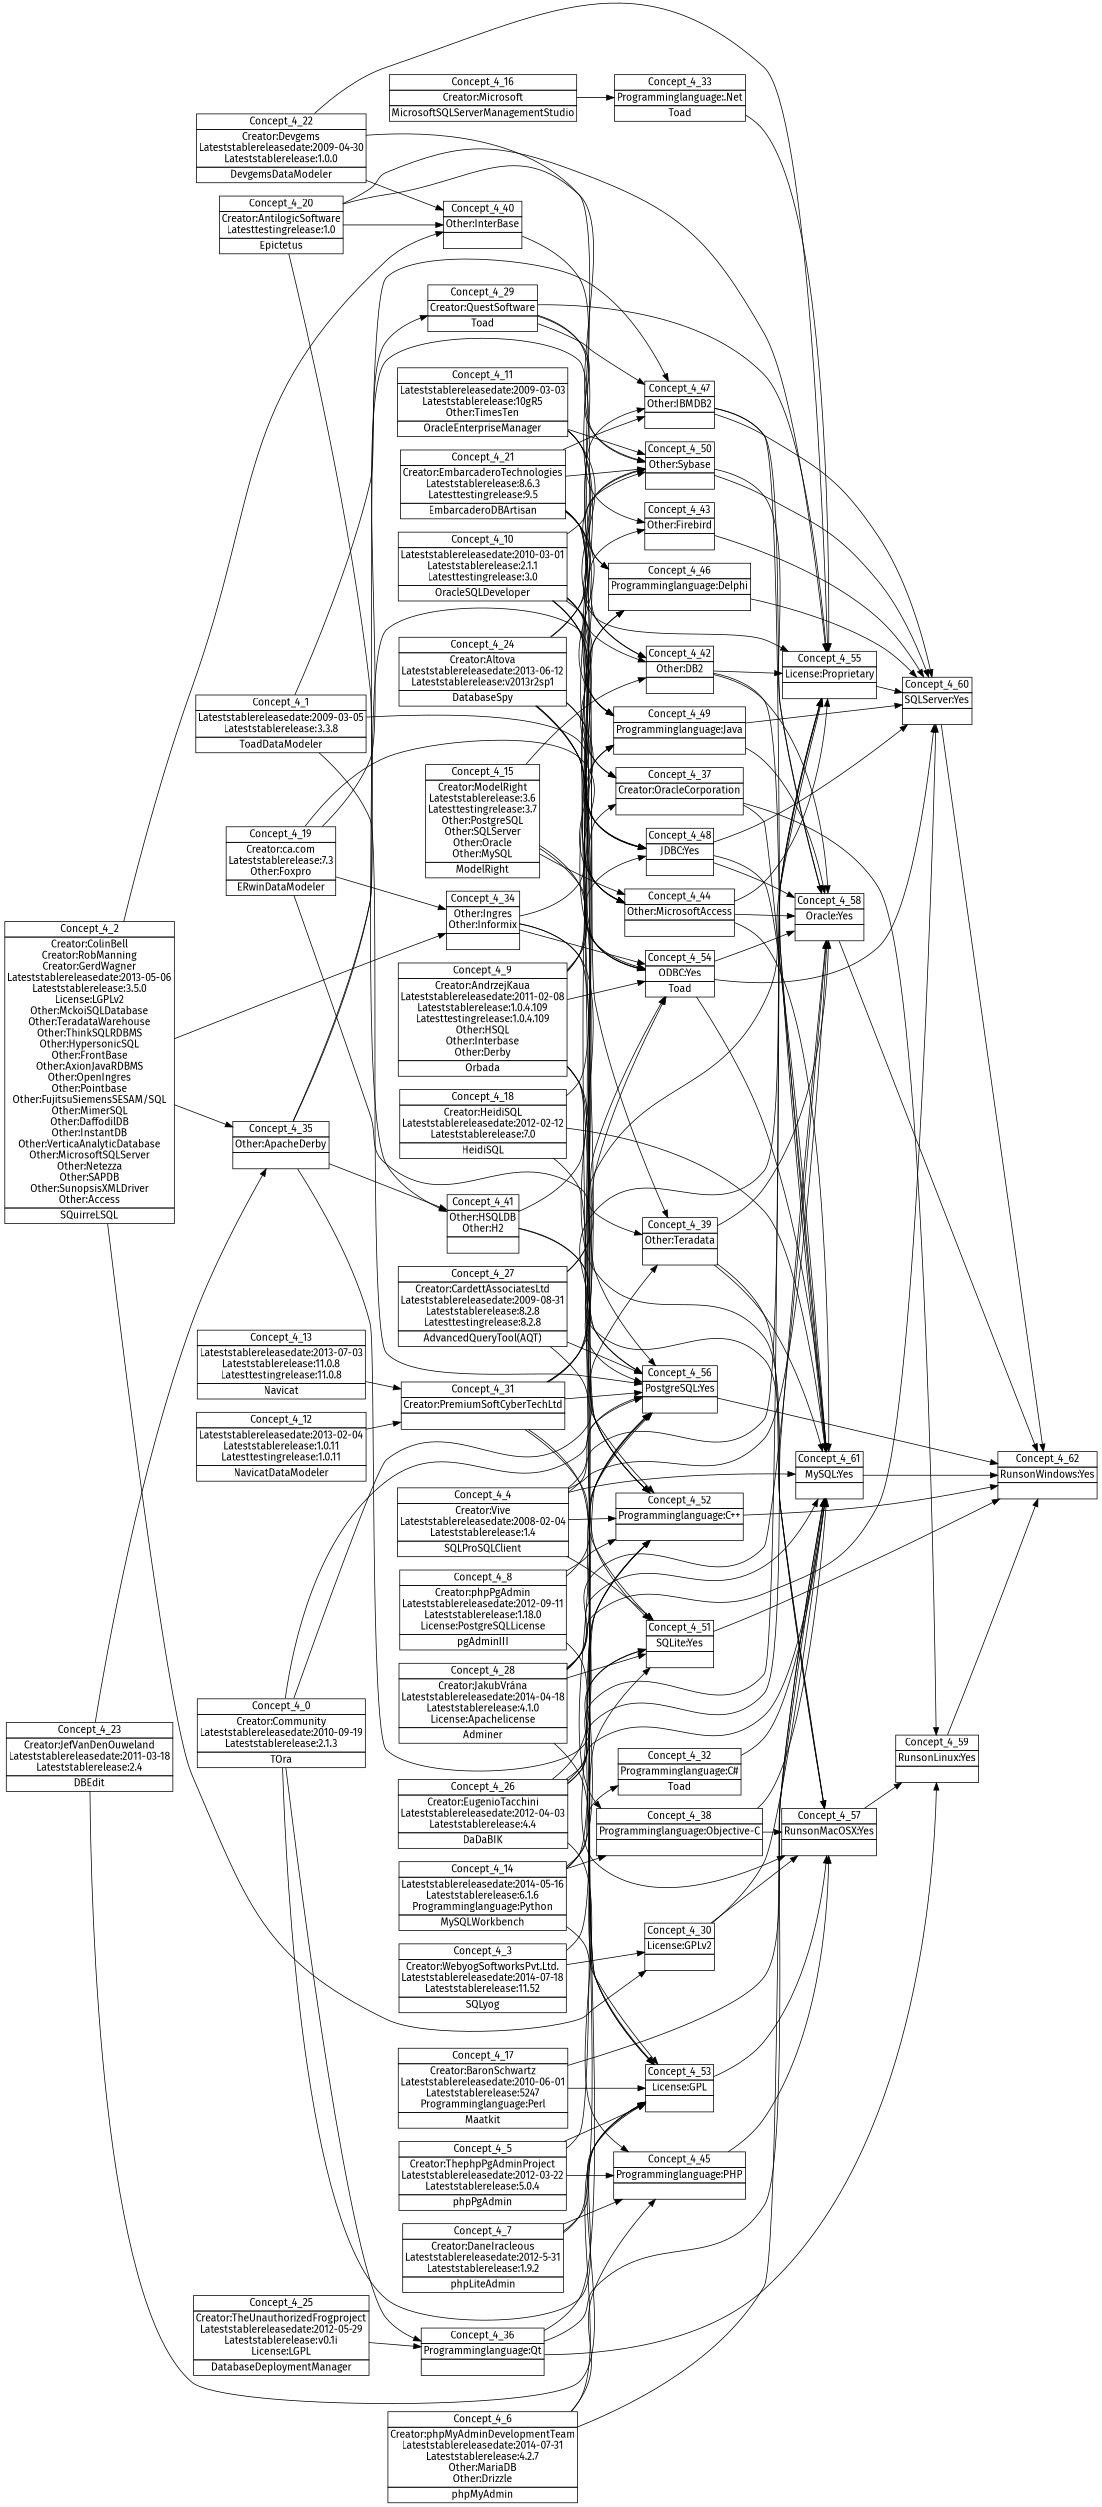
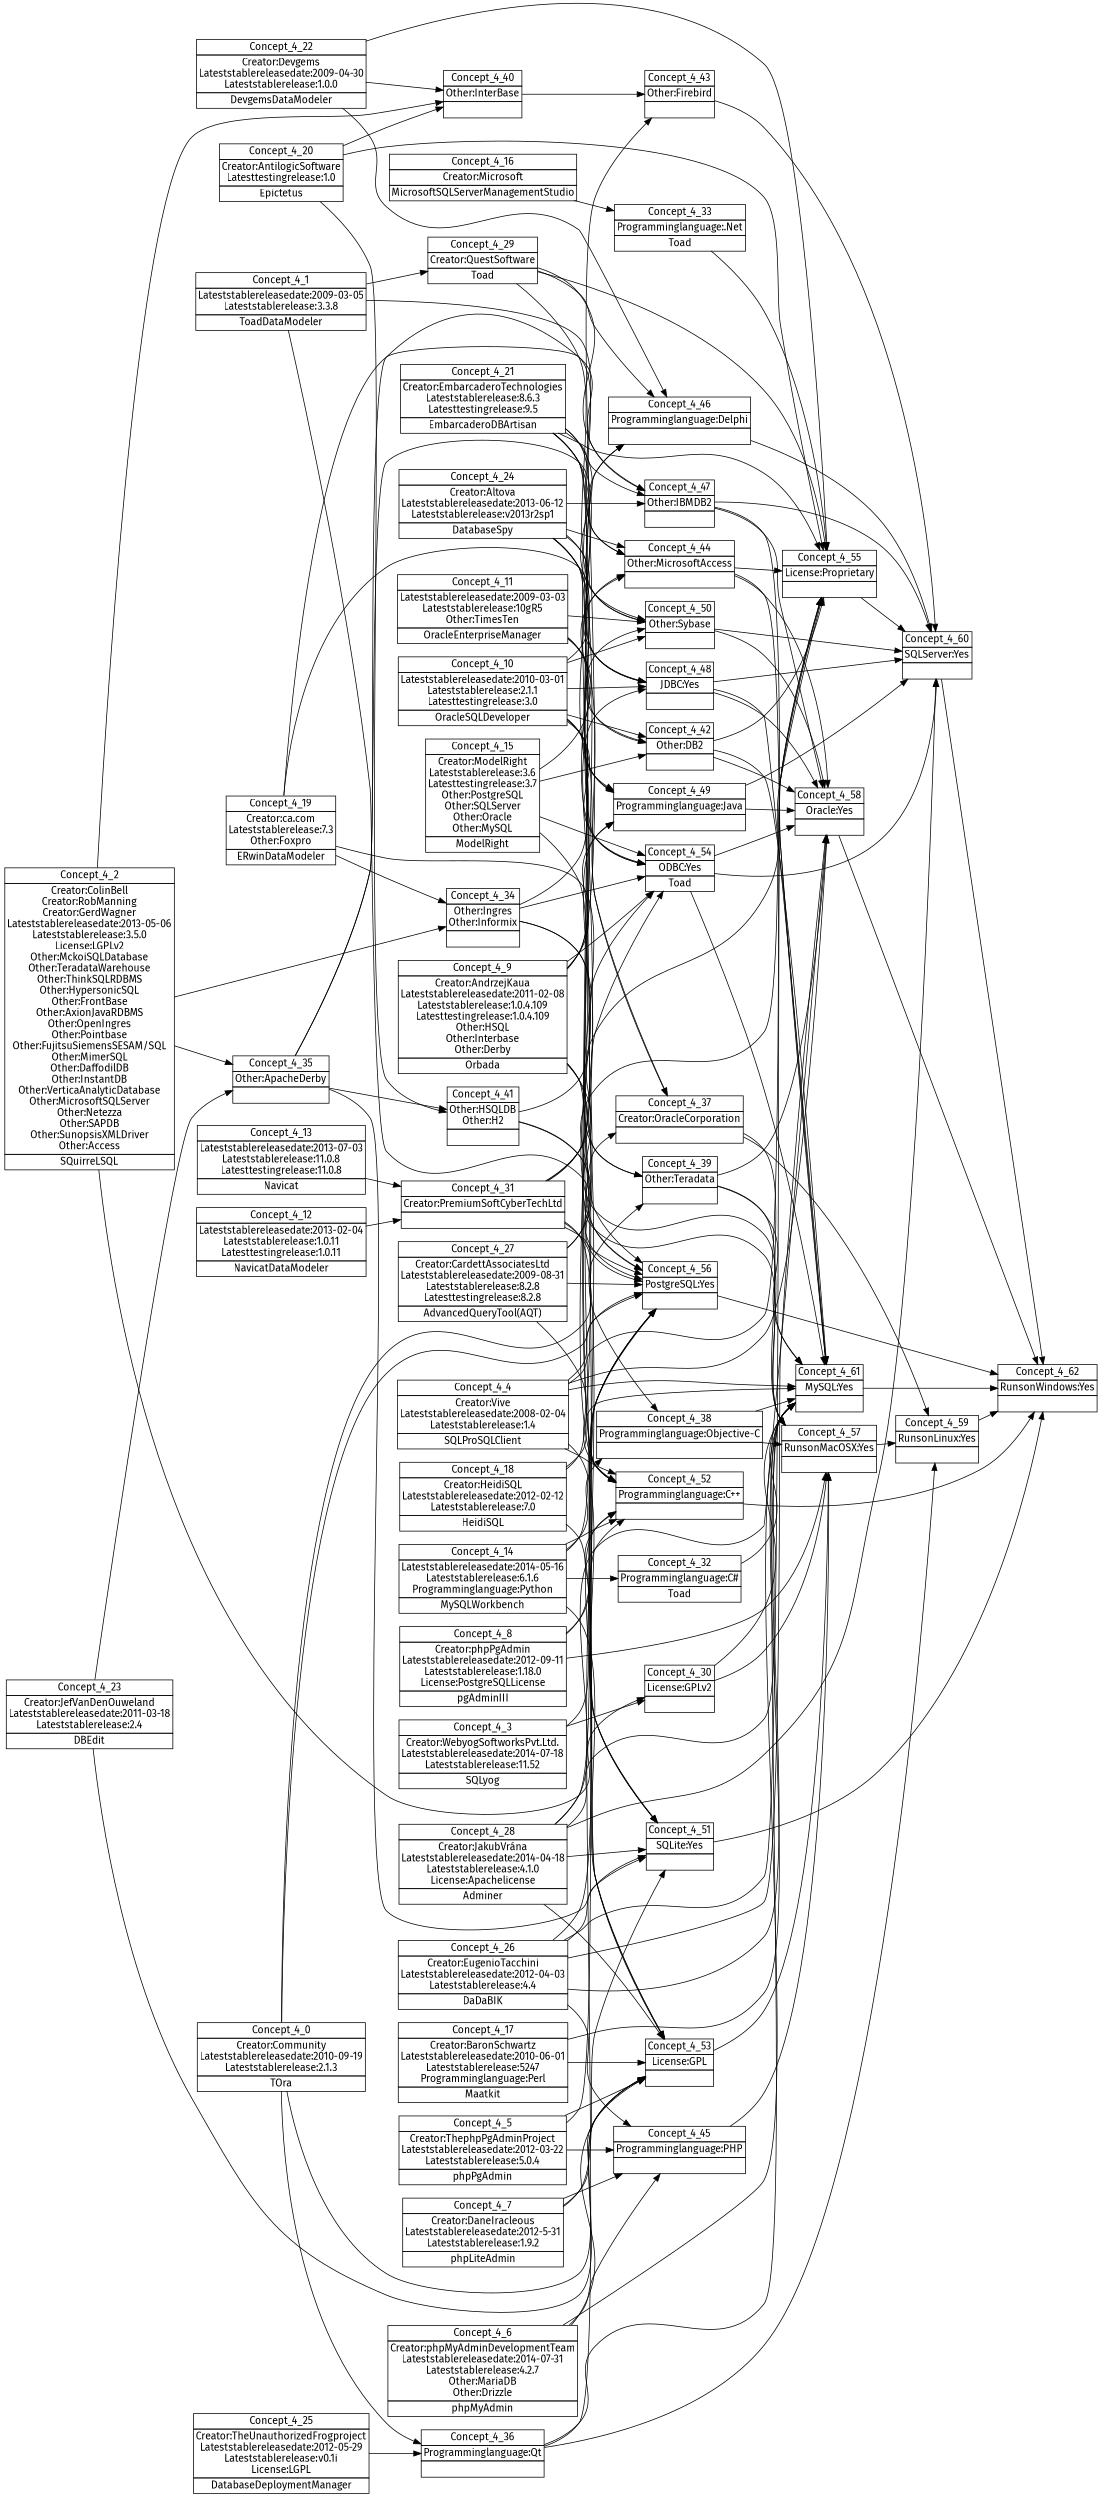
(592, 229) -> none
